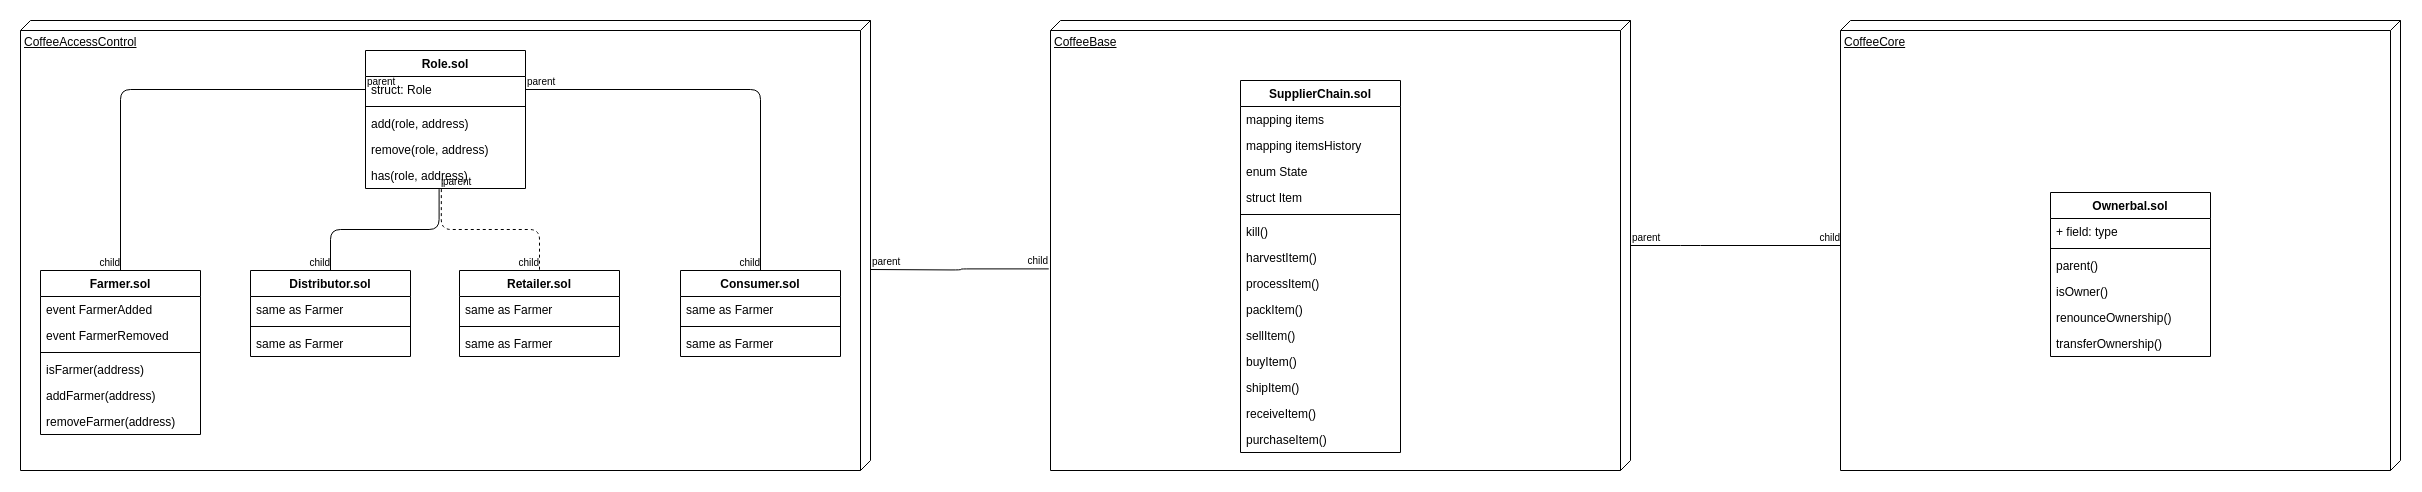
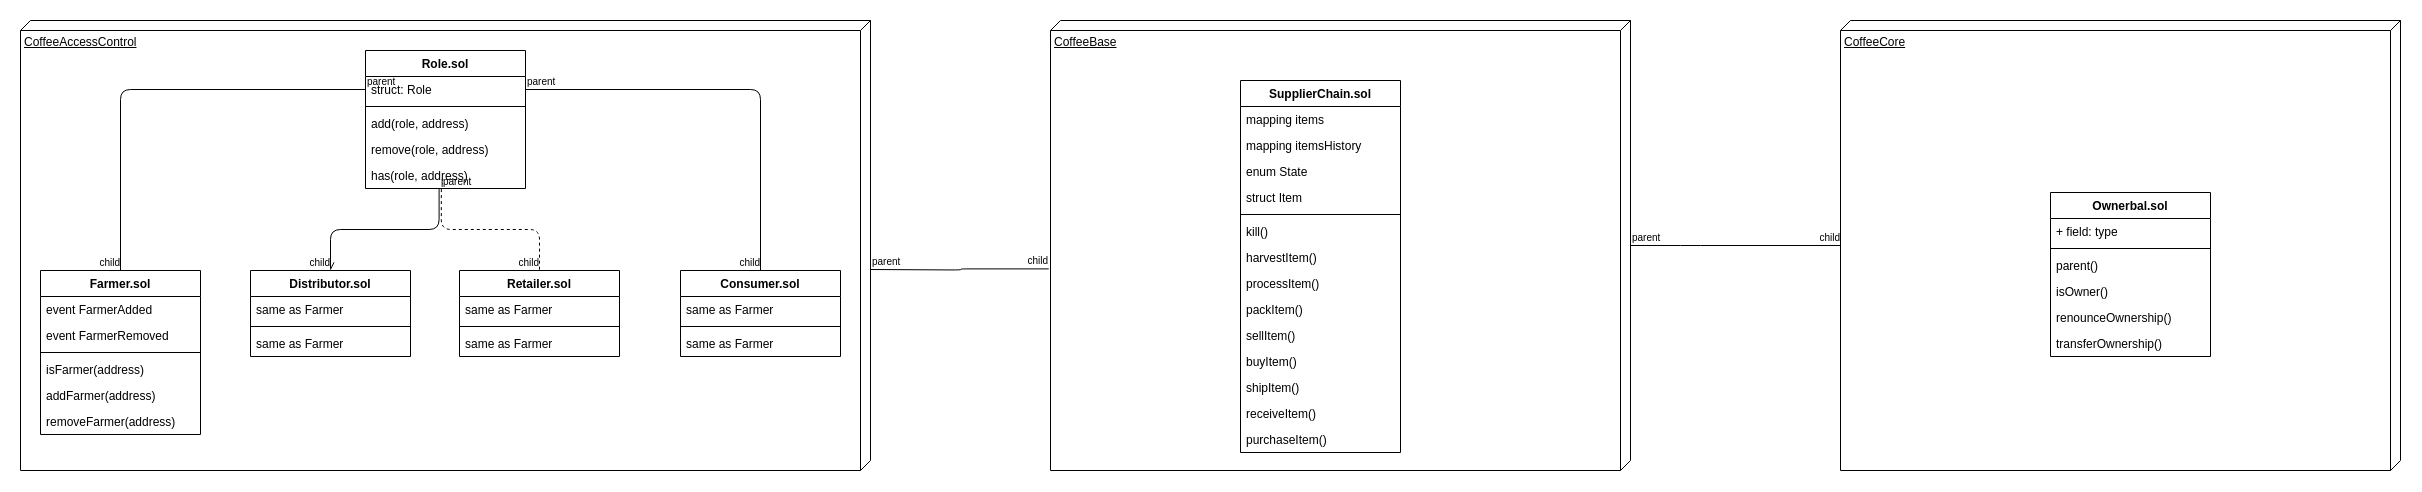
(331, 265) -> (331, 265)
